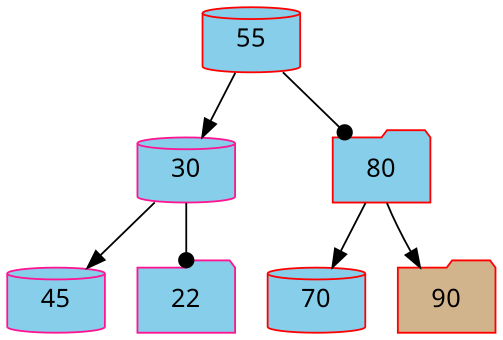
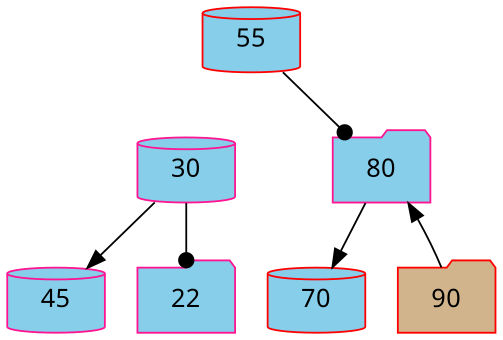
(223, 97) -> none
(382, 170) -> (382, 170)
(398, 228) -> (430, 243)
